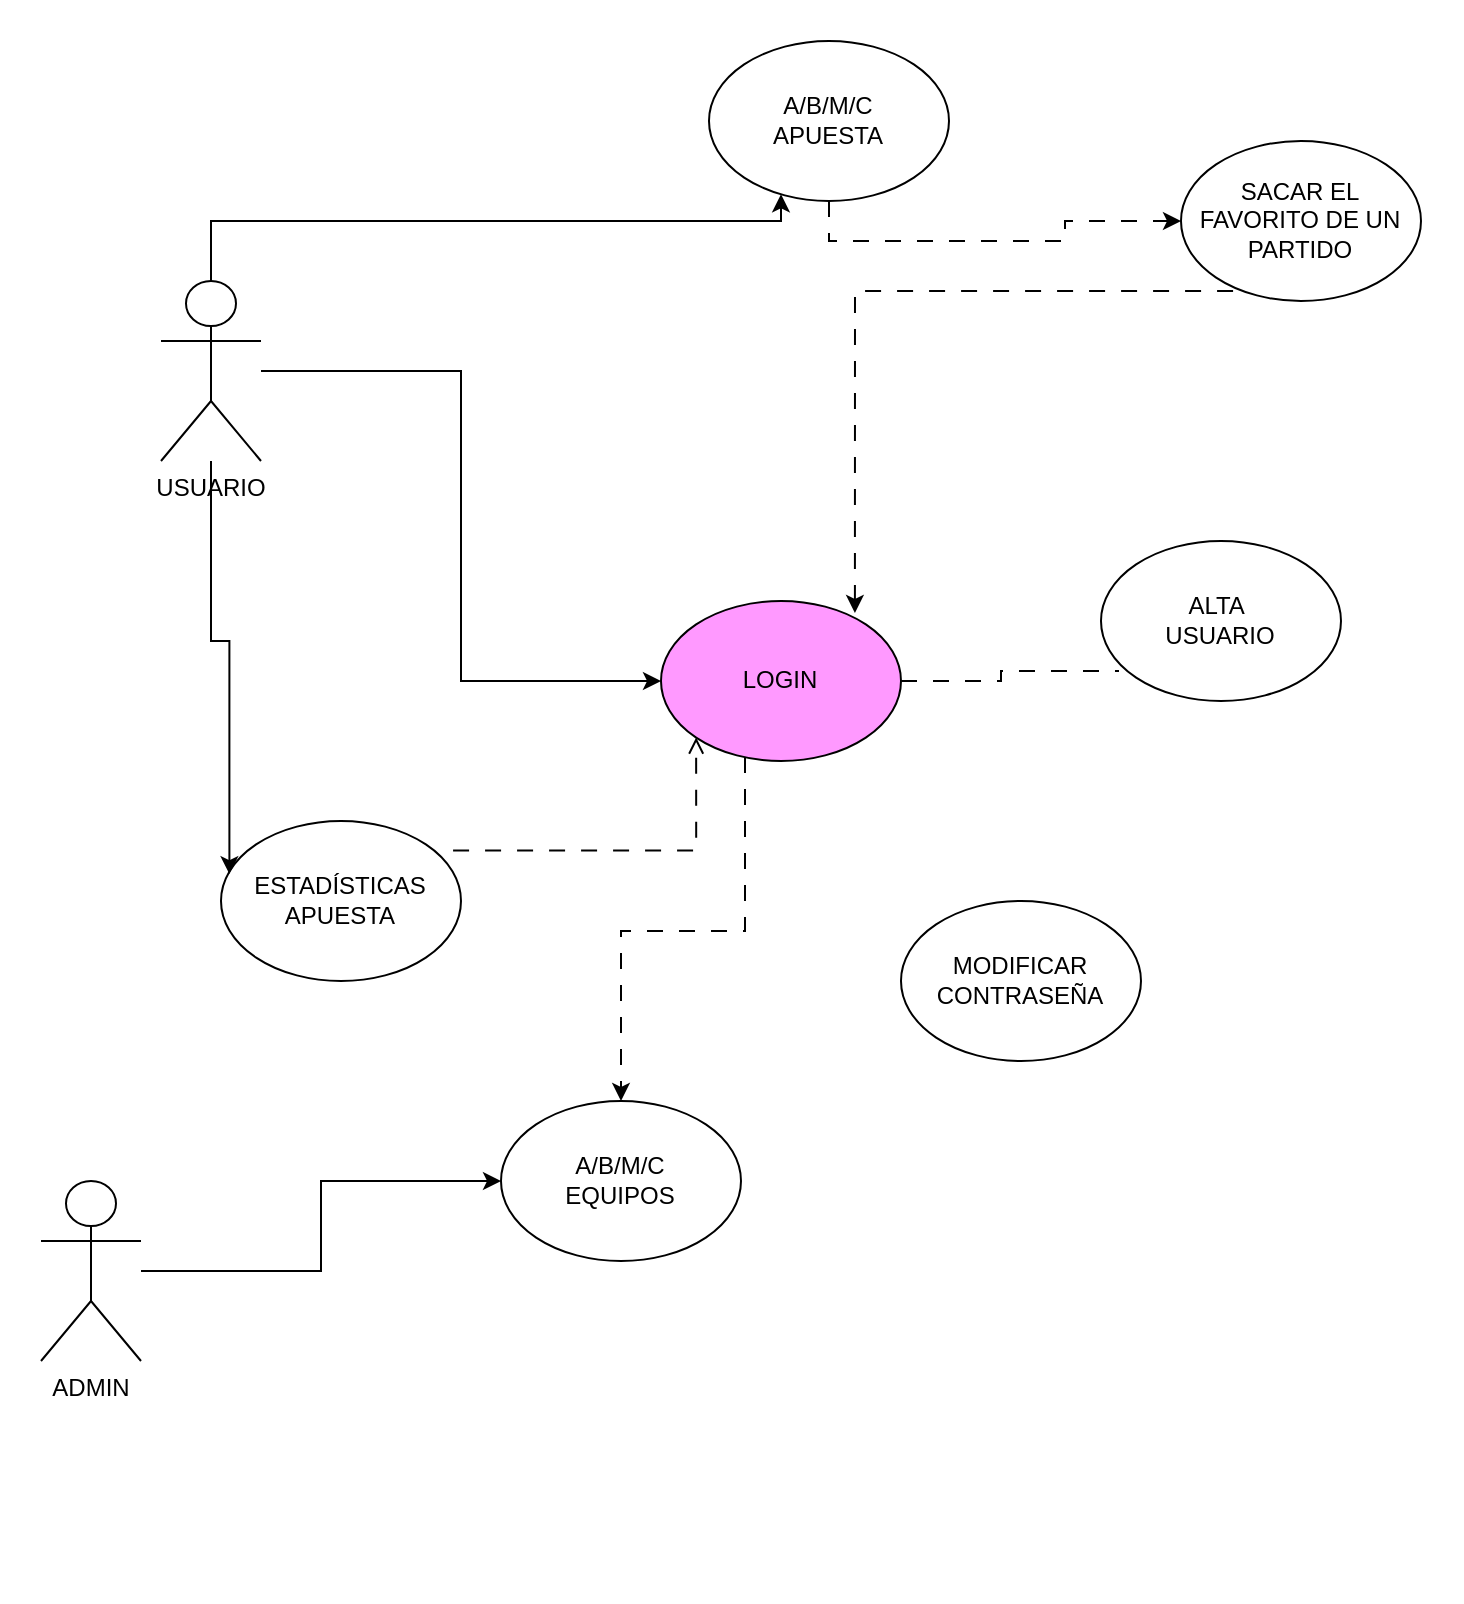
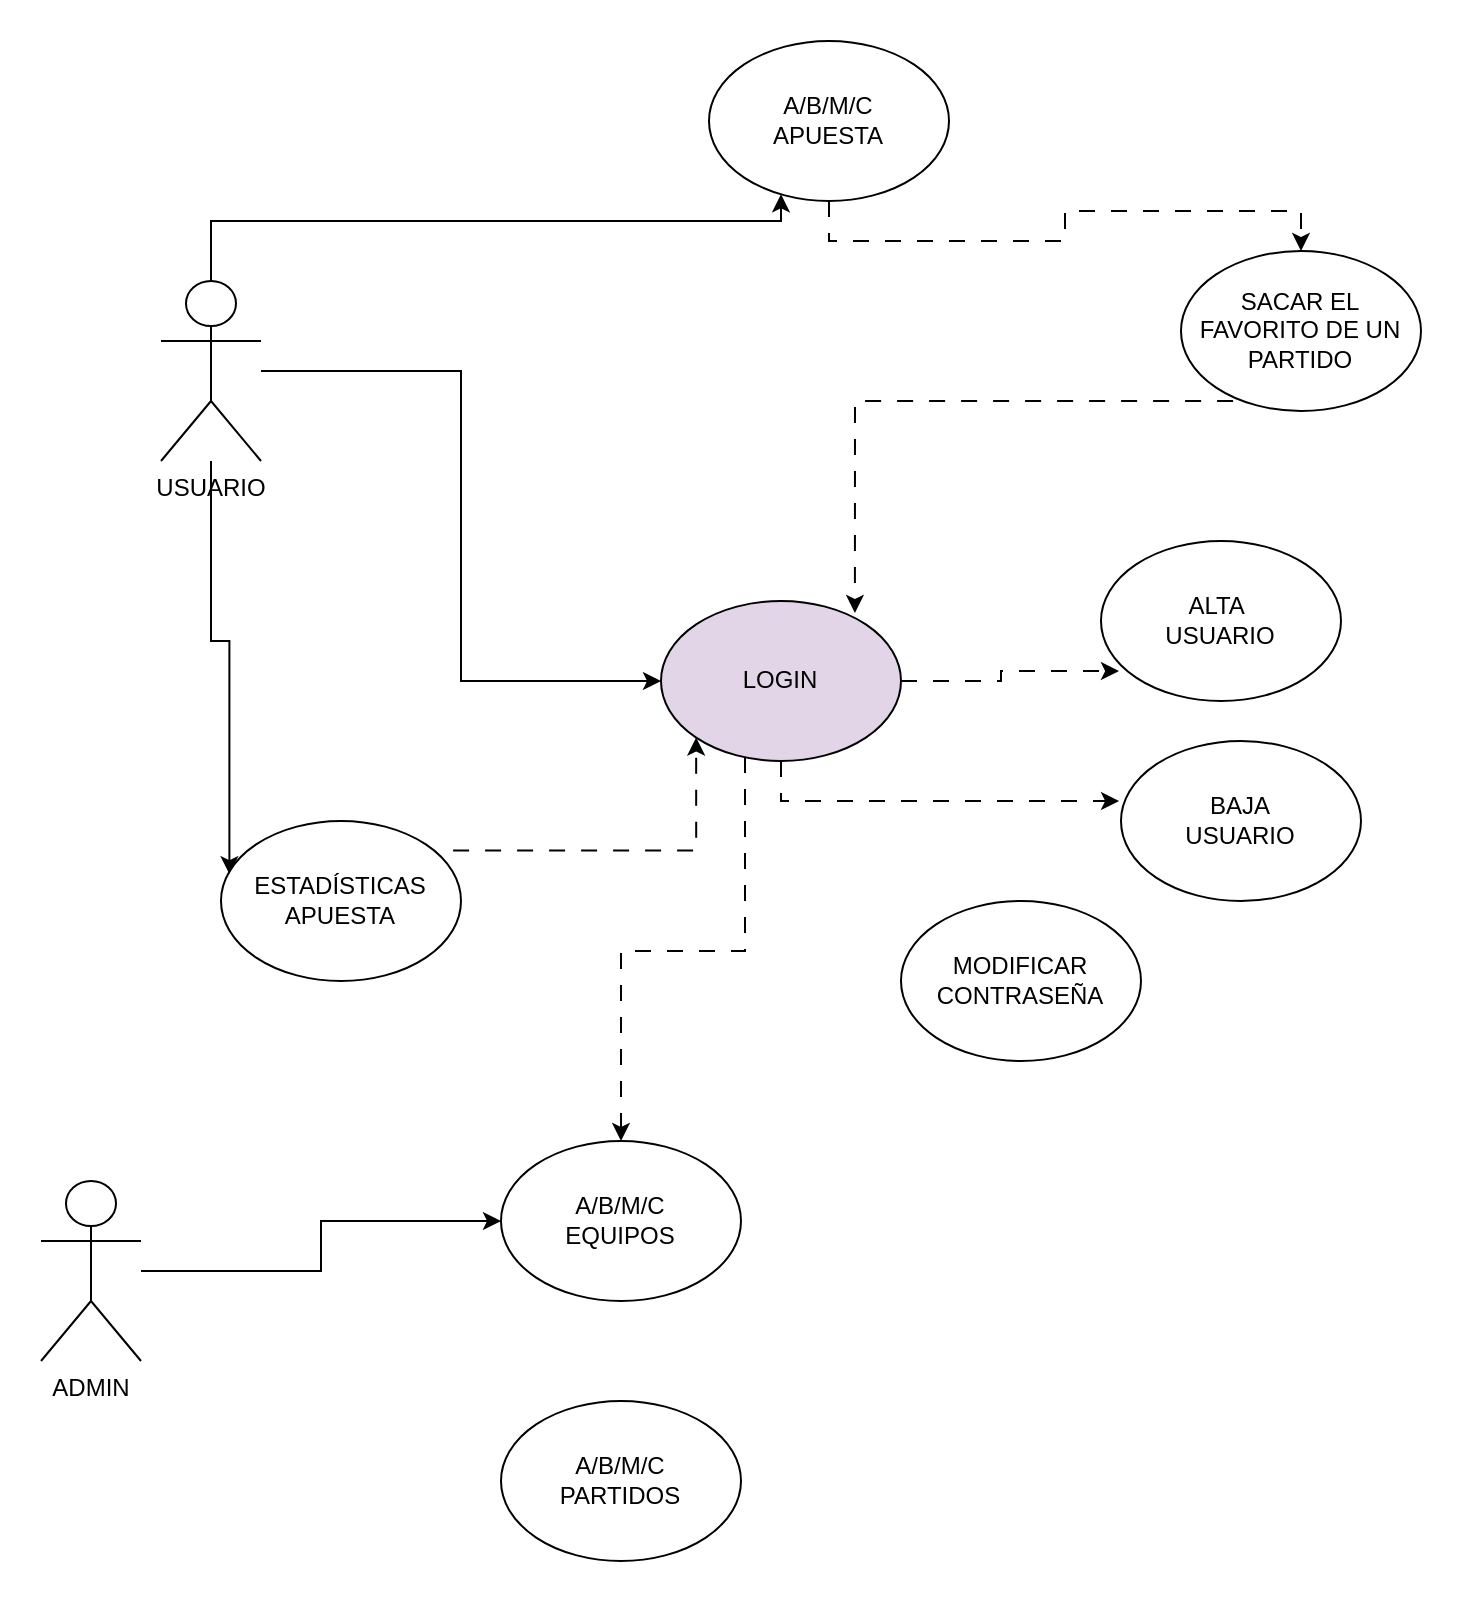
(1301, 221) -> (1301, 331)
(1110, 671) -> (1104, 671)
(781, 681) -> (781, 681)
(696, 748) -> (696, 752)
none -> (781, 800)
none -> (1241, 821)
(621, 1181) -> (621, 1221)
none -> (621, 1481)
